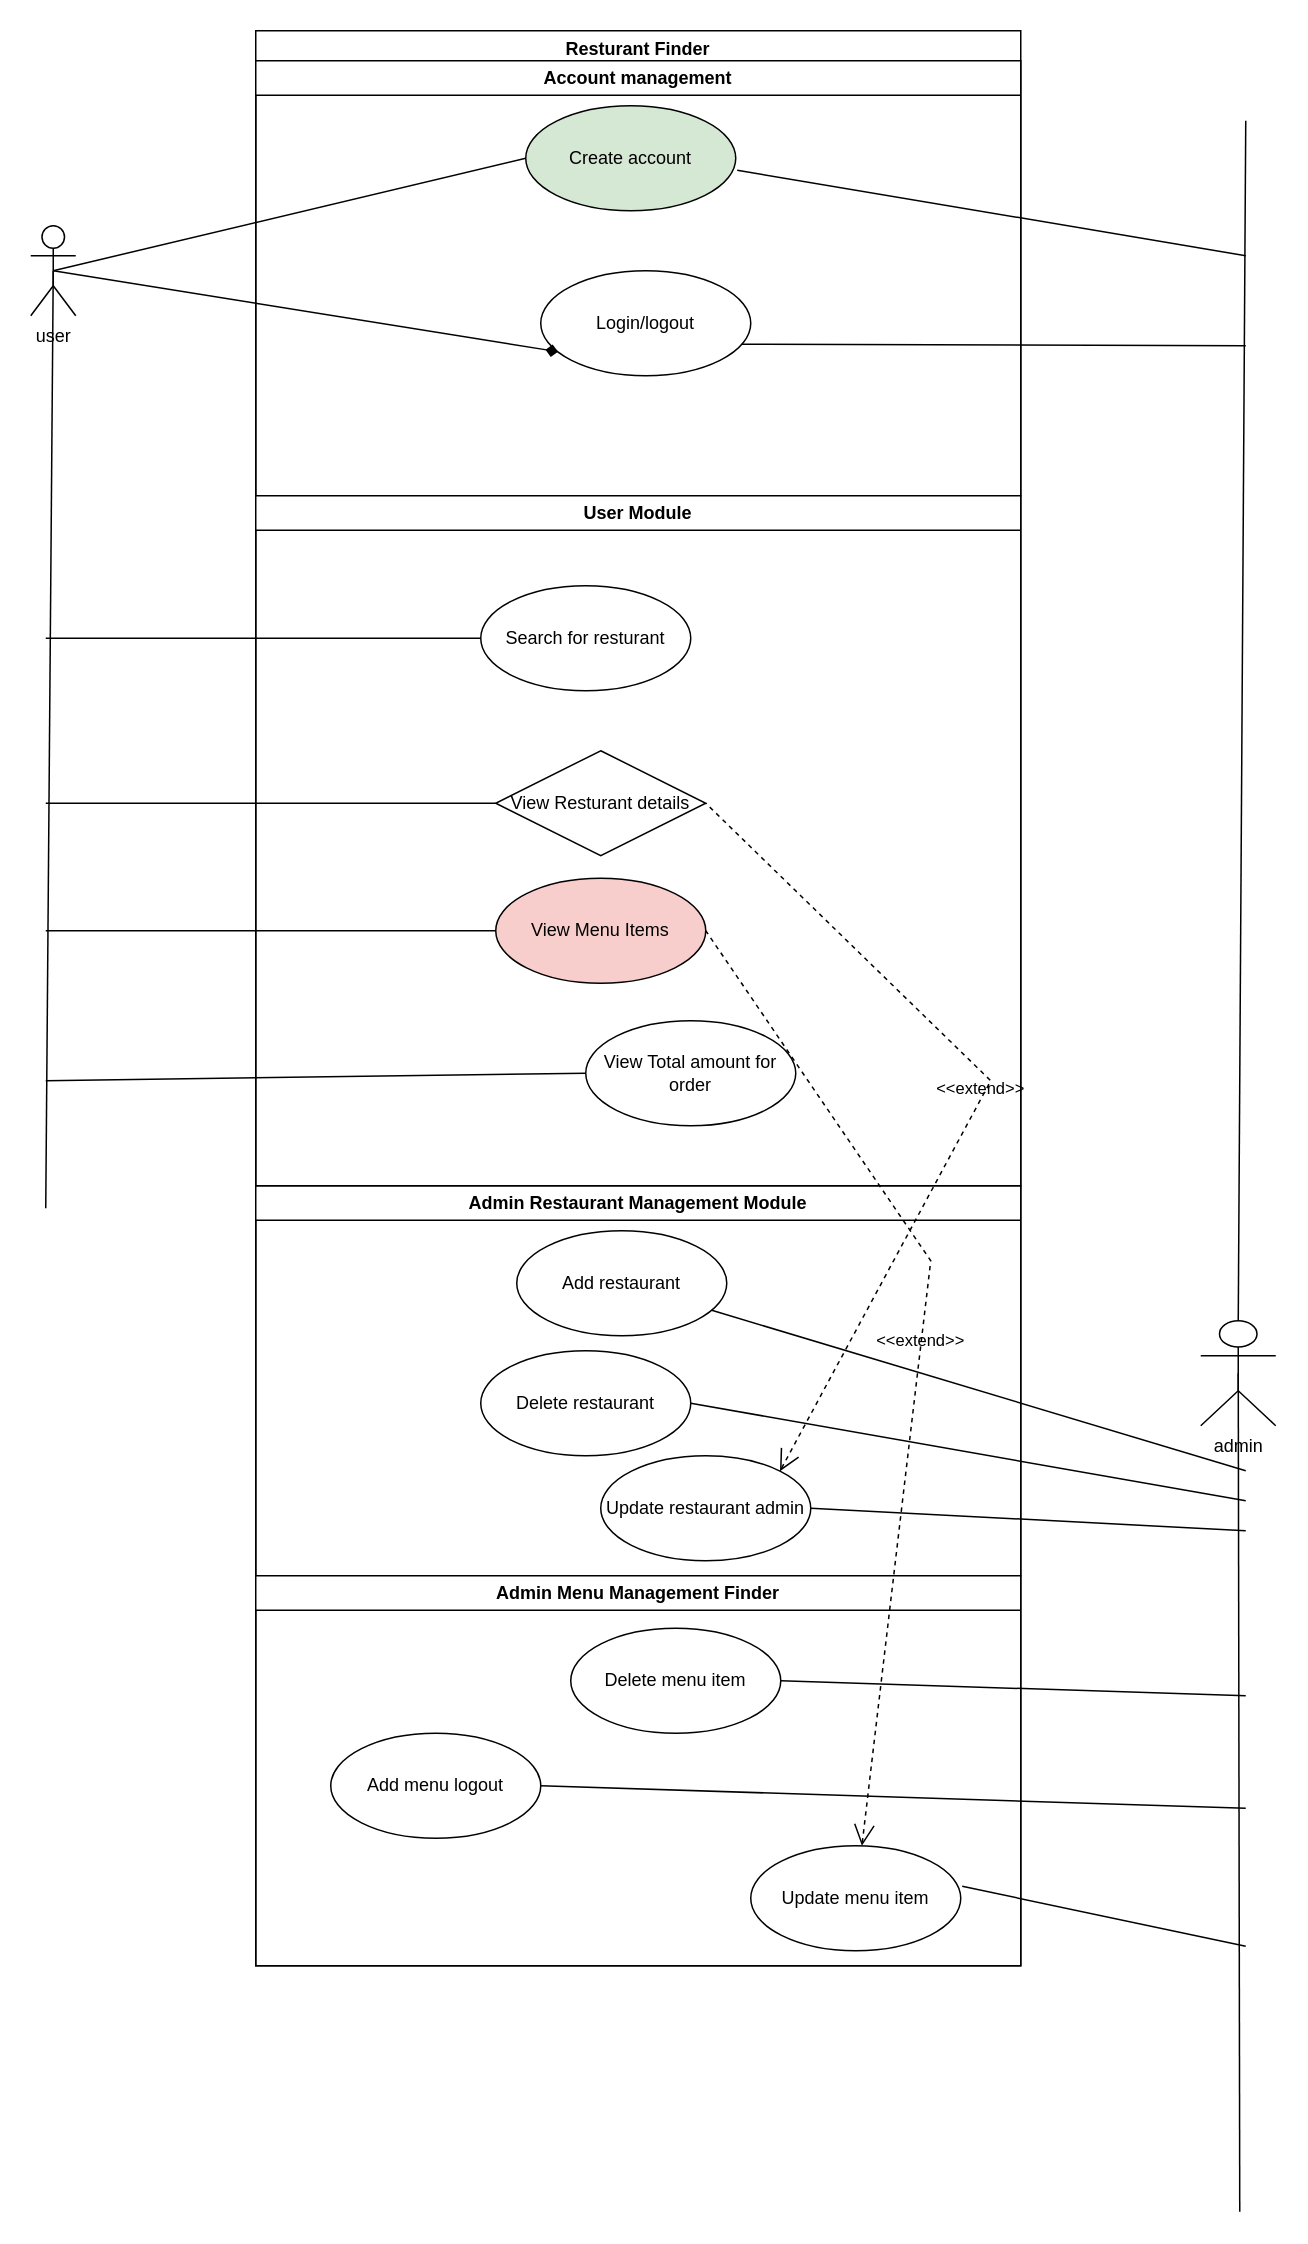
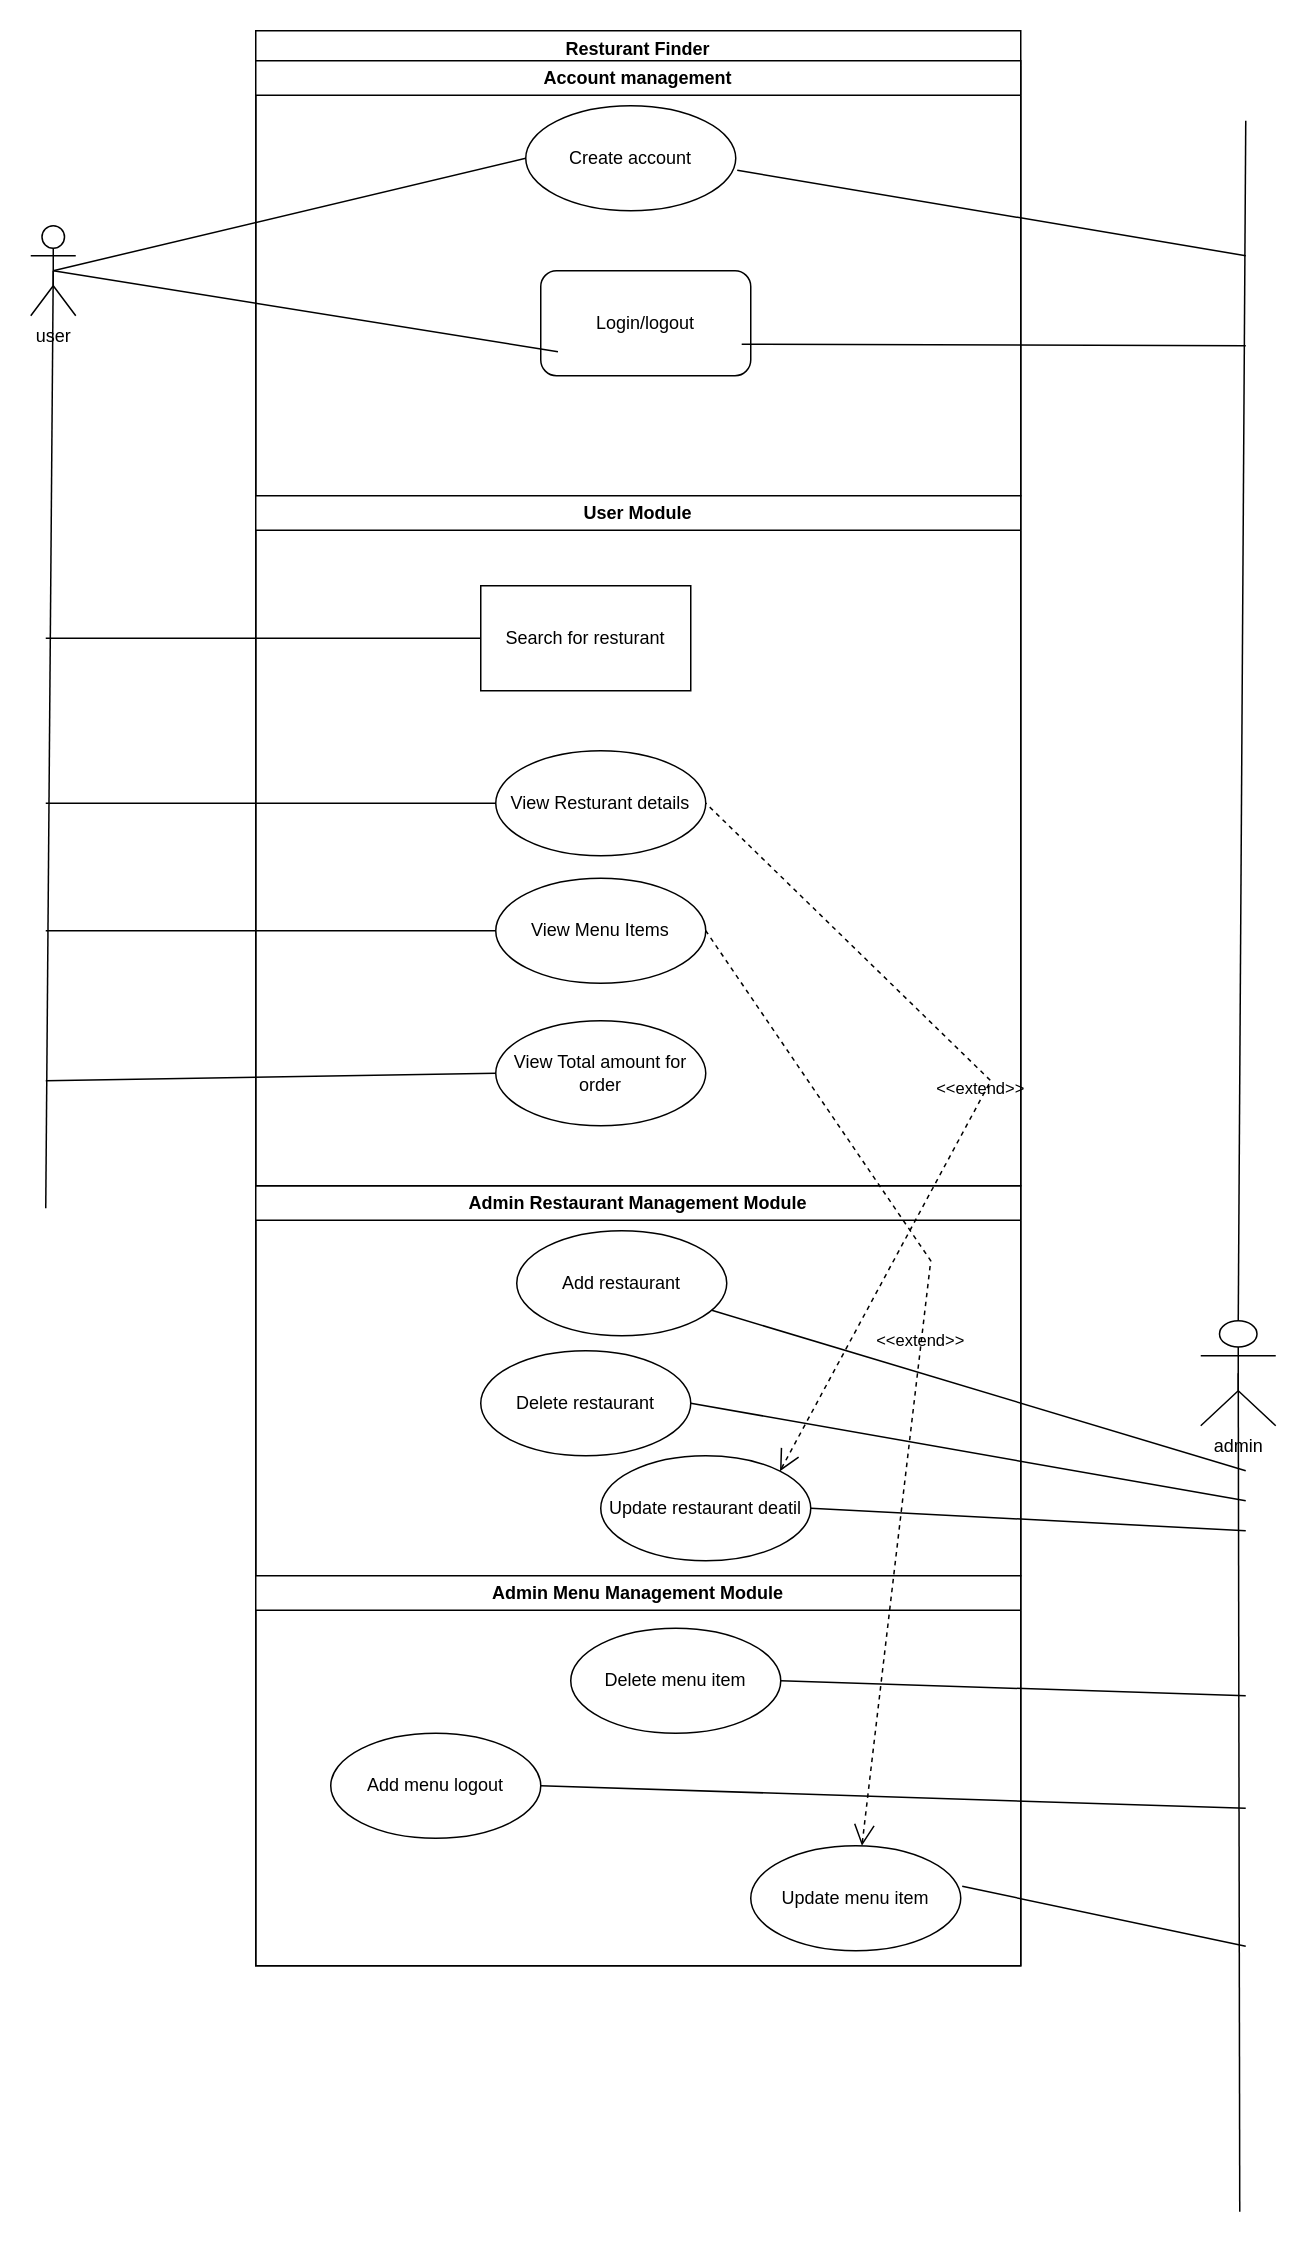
(631, 158) -> (631, 158)
(646, 323) -> (646, 323)
(542, 349) -> (548, 350)
(586, 638) -> (586, 638)
(601, 803) -> (601, 803)
(601, 931) -> (601, 931)
(691, 1073) -> (601, 1073)
(706, 1508) -> (706, 1508)
(638, 1594) -> (638, 1594)
